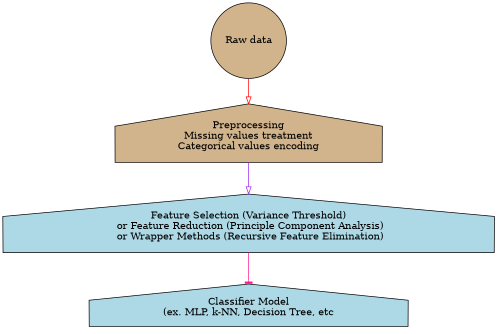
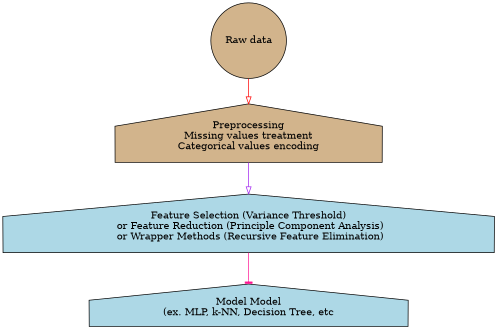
(249, 307) -> (249, 307)
